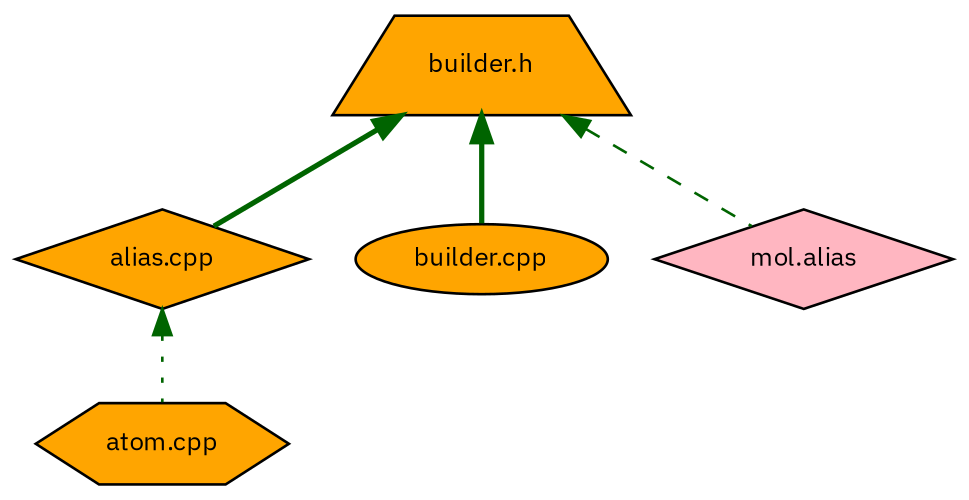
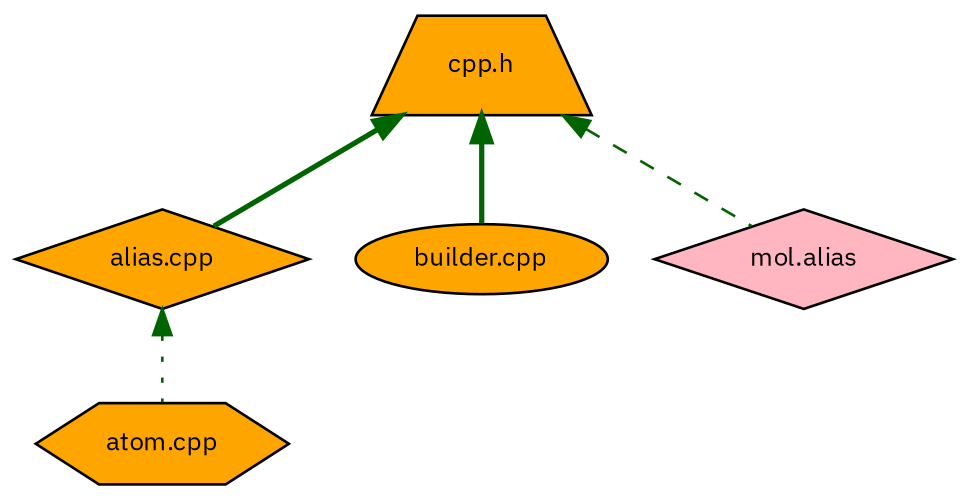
(482, 65) -> (482, 65)
